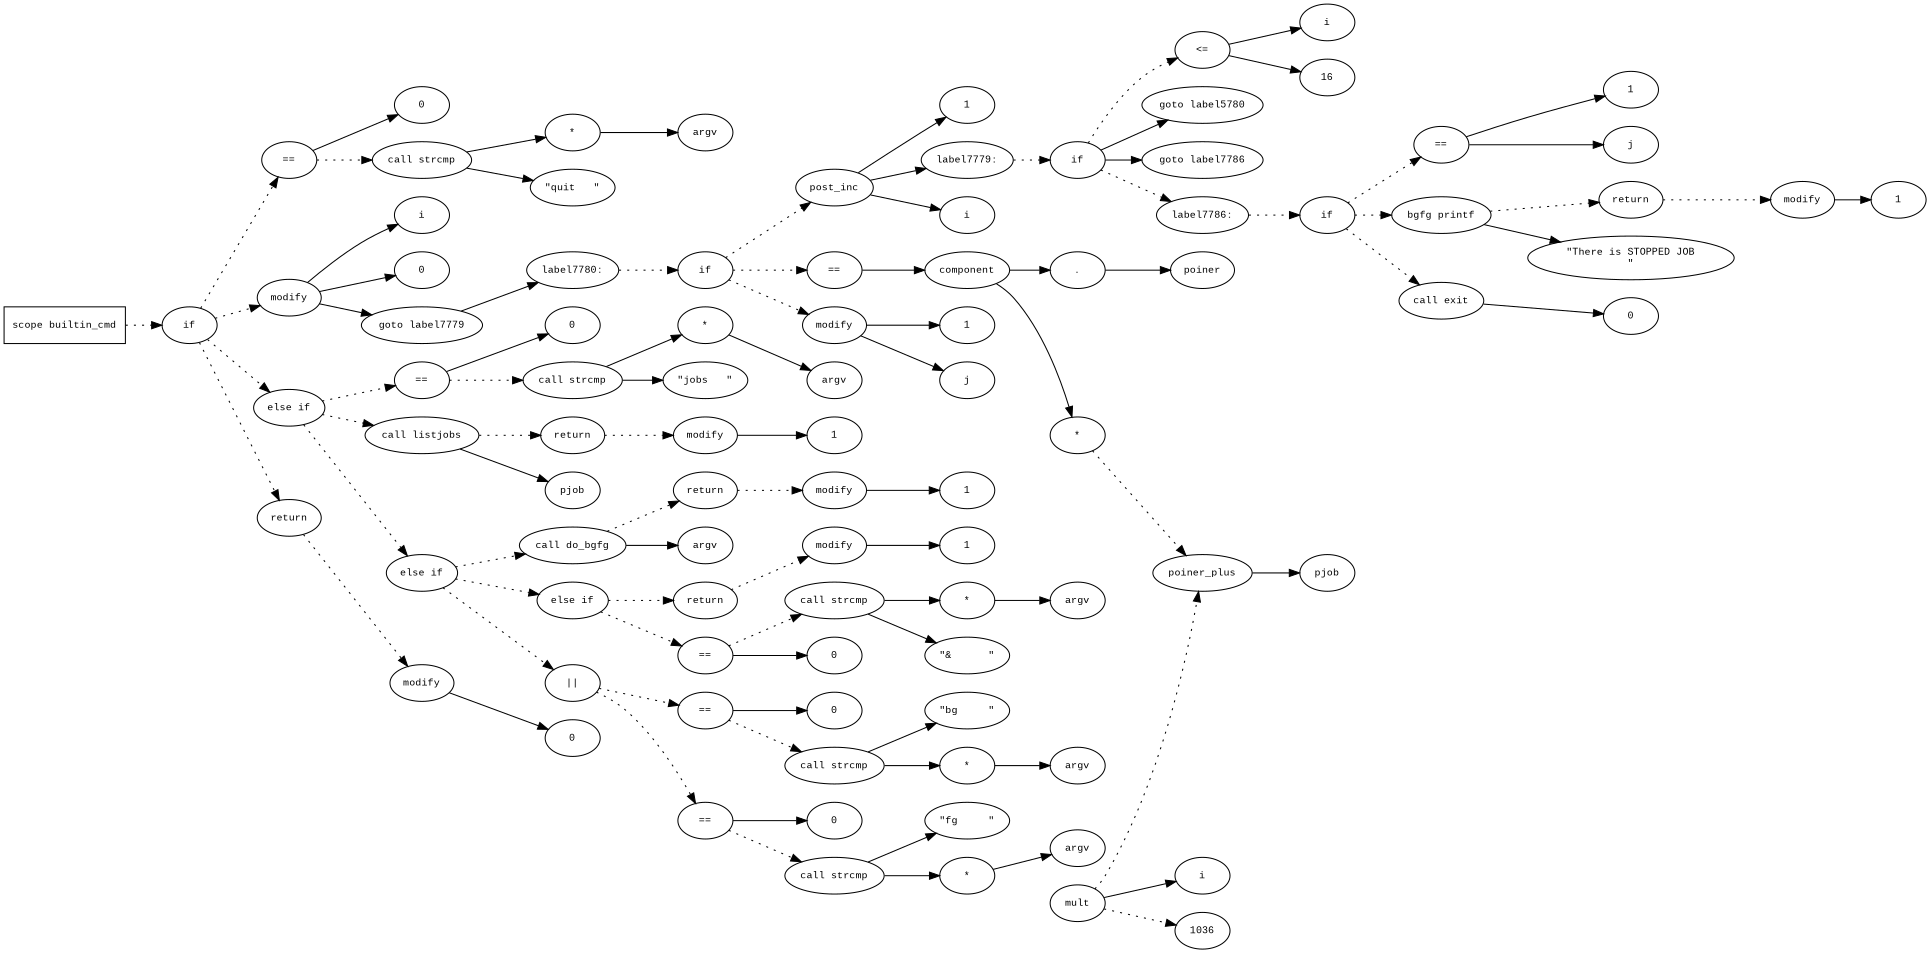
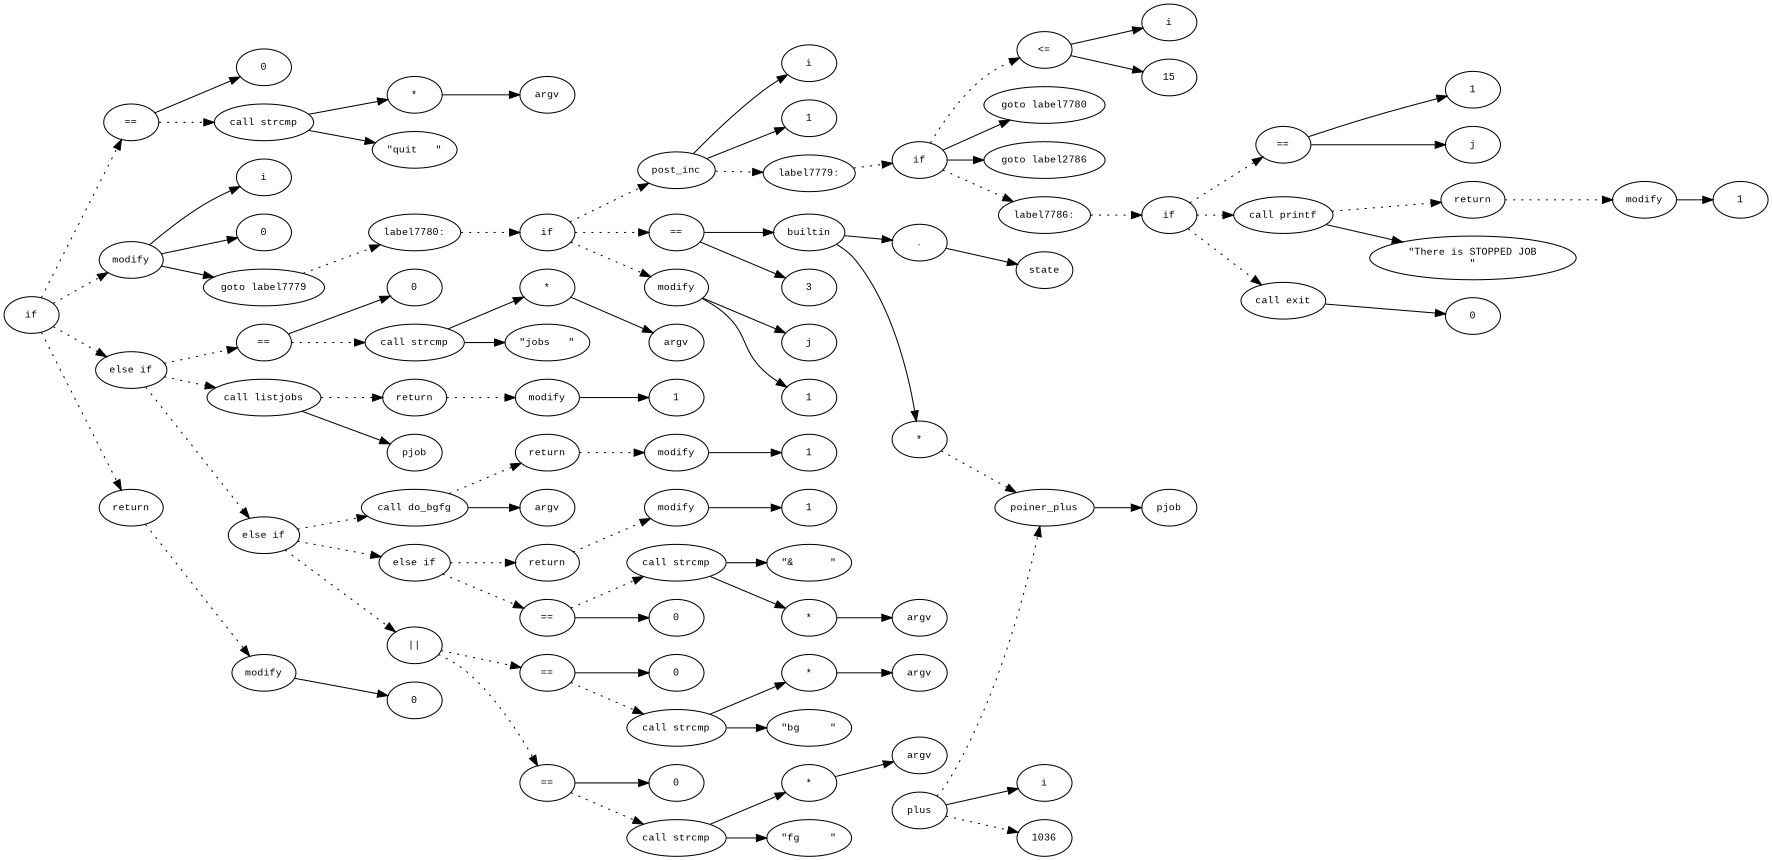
(1327, 77) -> (1169, 77)
(1203, 105) -> (1045, 105)
(1203, 160) -> (1045, 160)
(893, 175) -> (734, 172)
(1441, 215) -> (1283, 215)
(967, 270) -> (809, 232)
(1203, 270) -> (1045, 270)
none -> (809, 287)
(495, 299) -> (337, 261)
(65, 325) -> none
(1078, 903) -> (920, 810)
